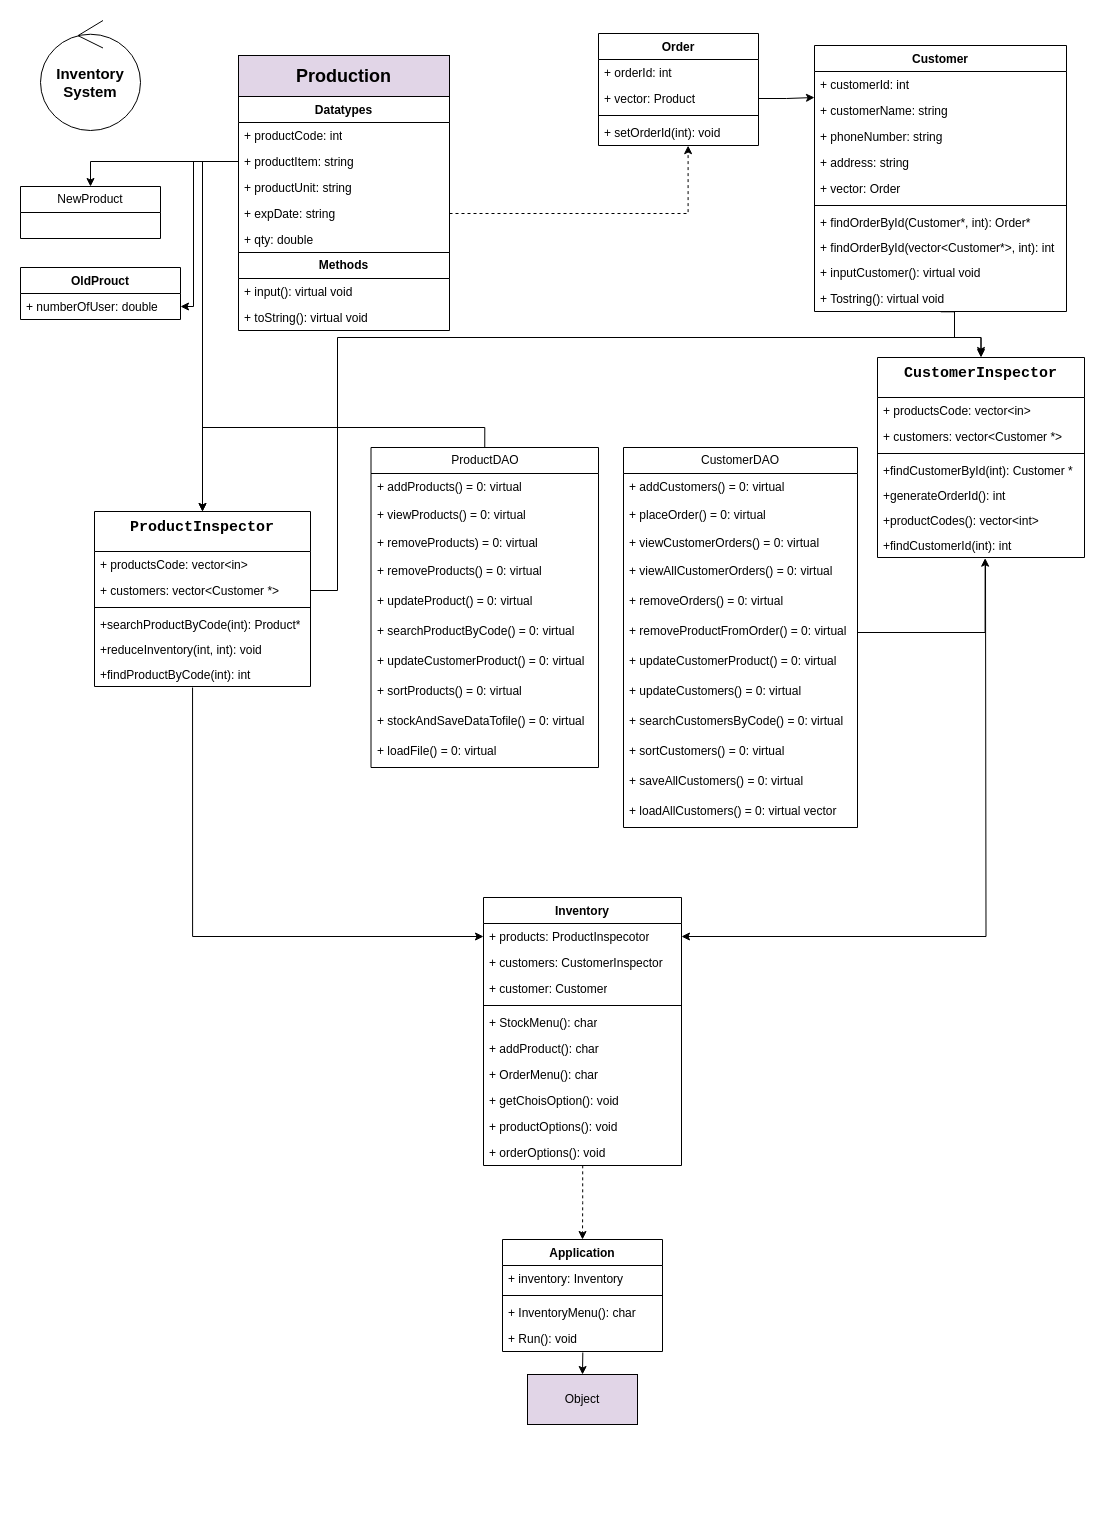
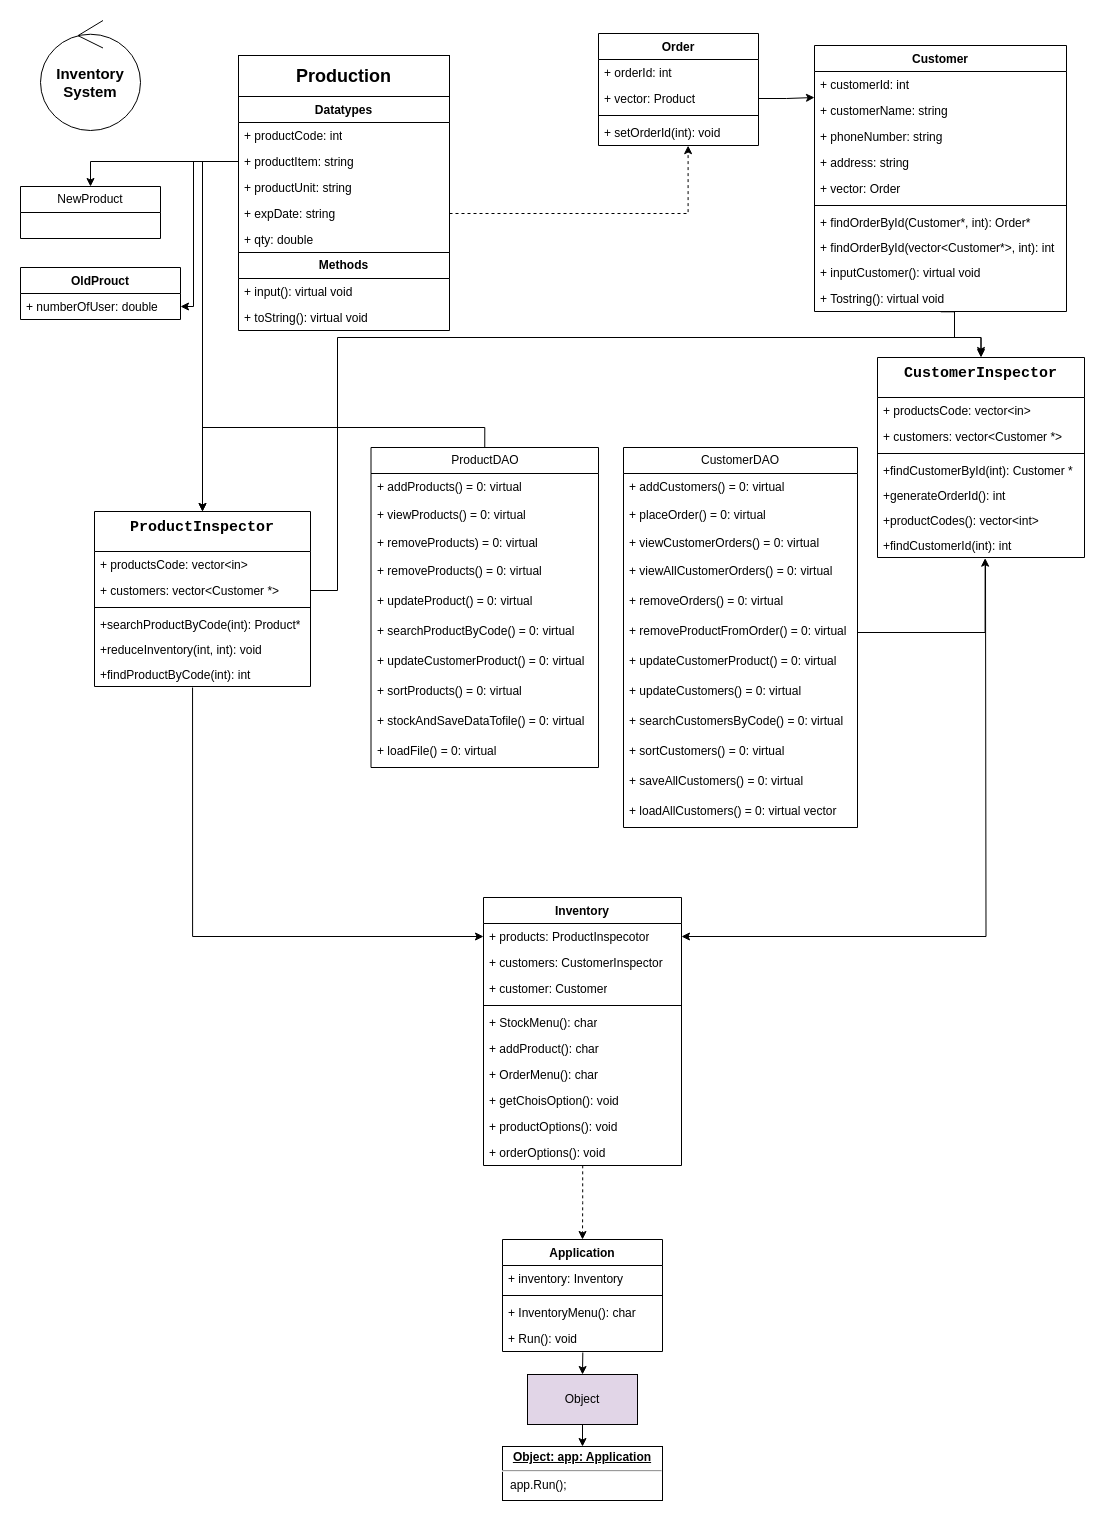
(344, 76) -> (344, 76)
none -> (583, 1440)
none -> (583, 1474)
